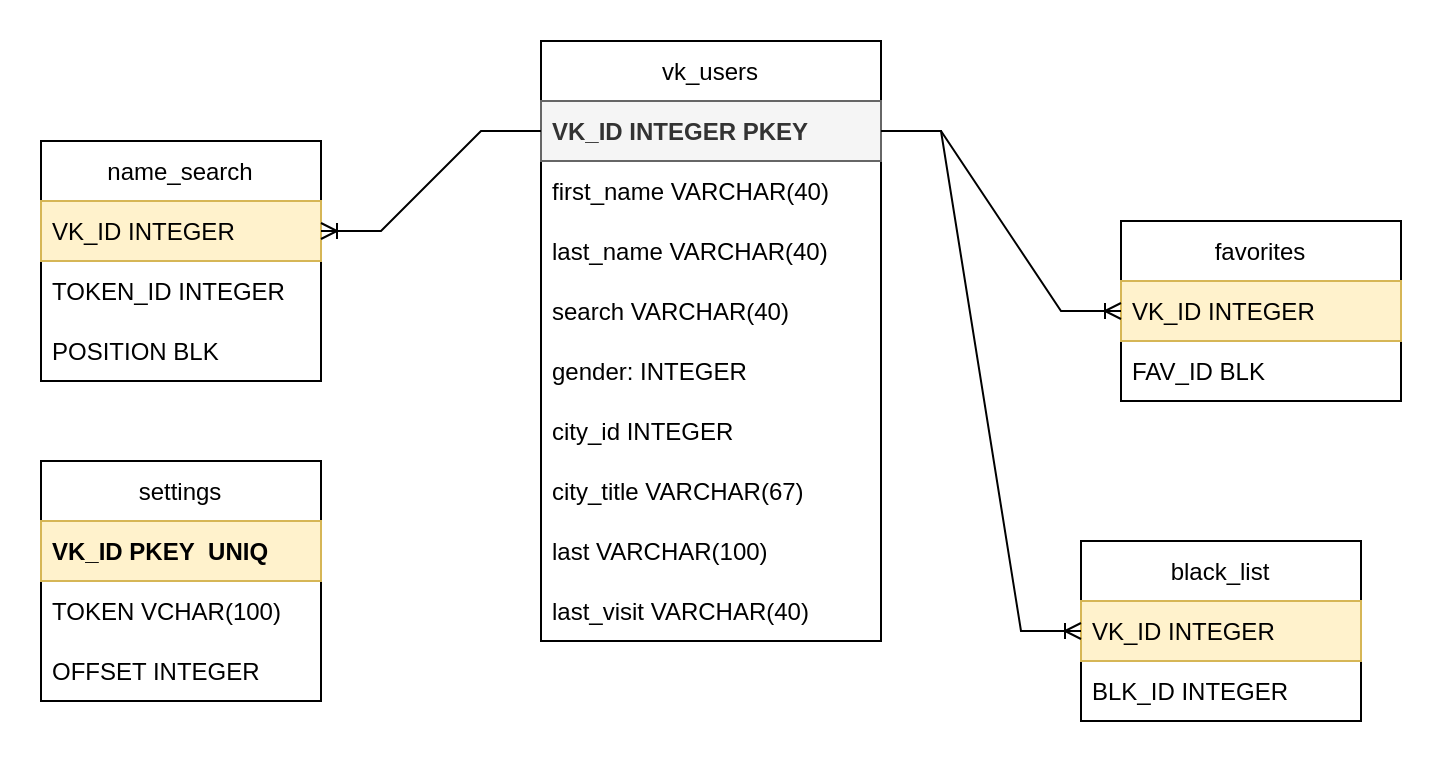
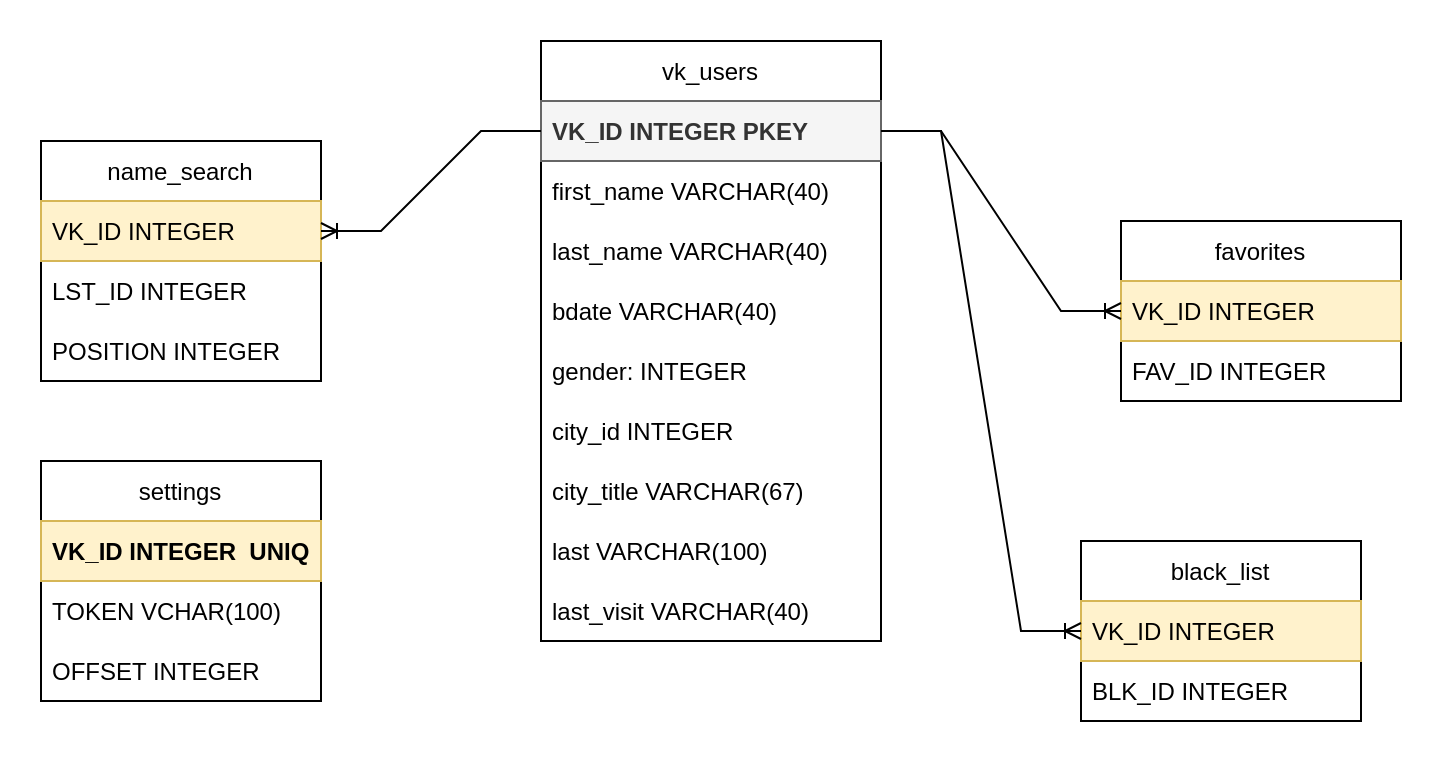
(156, 292) -> (143, 292)
(670, 312) -> (663, 312)
(130, 352) -> (156, 352)
(1196, 372) -> (1223, 372)
(153, 552) -> (173, 552)
